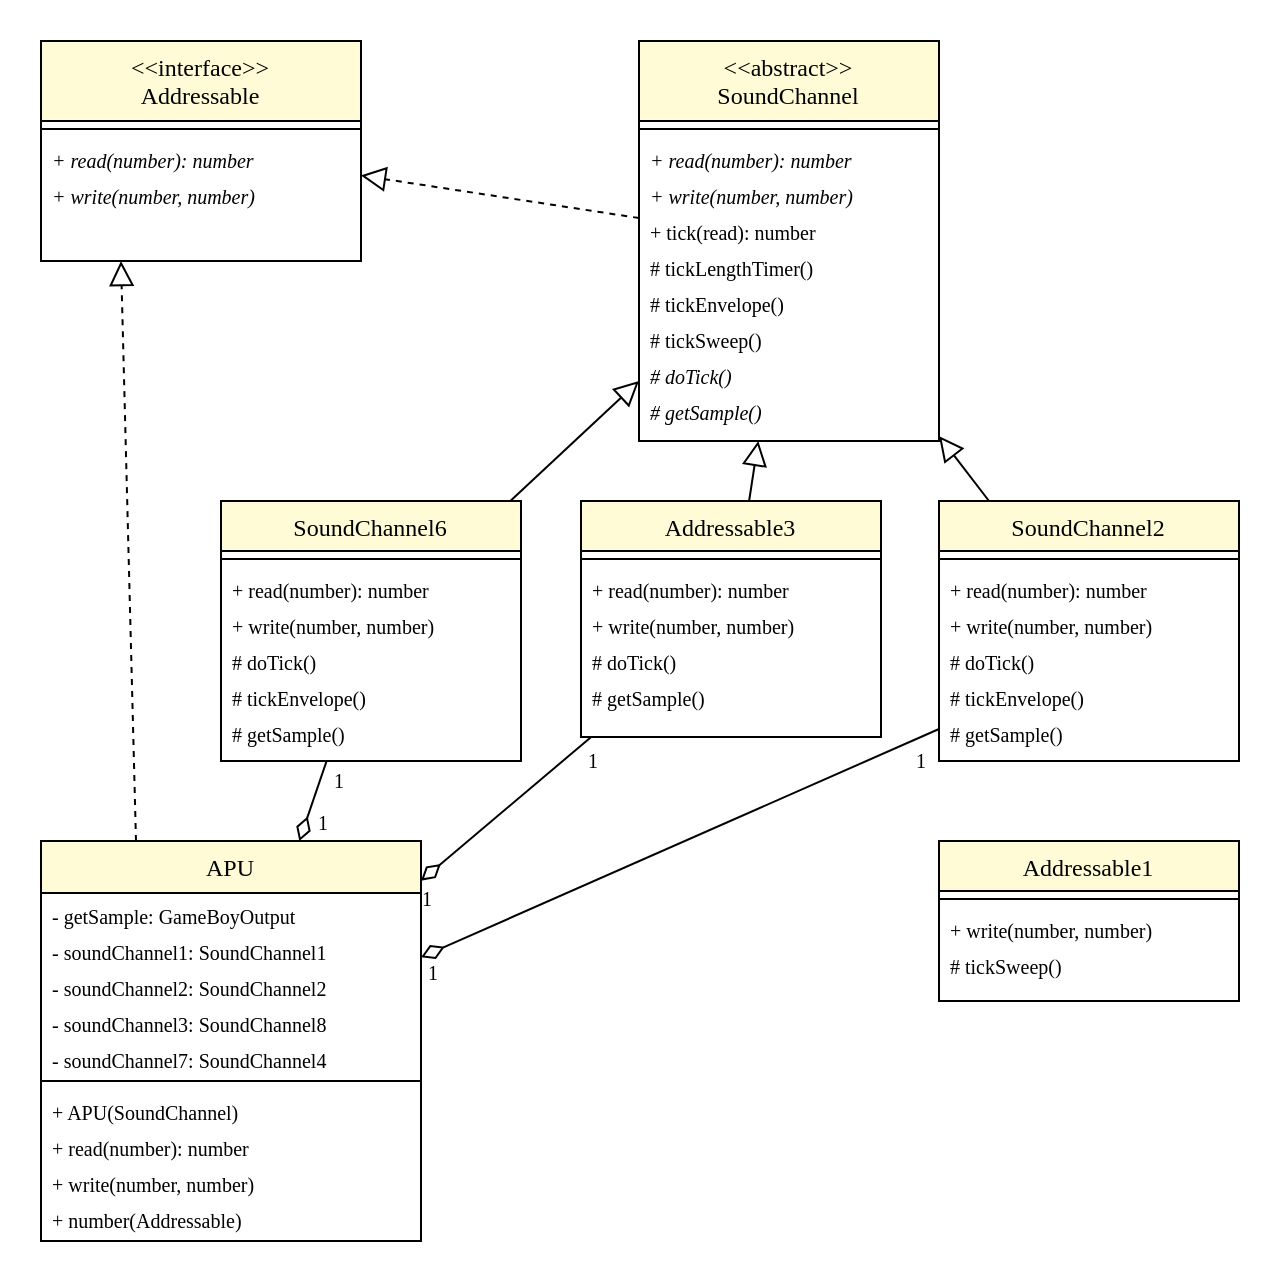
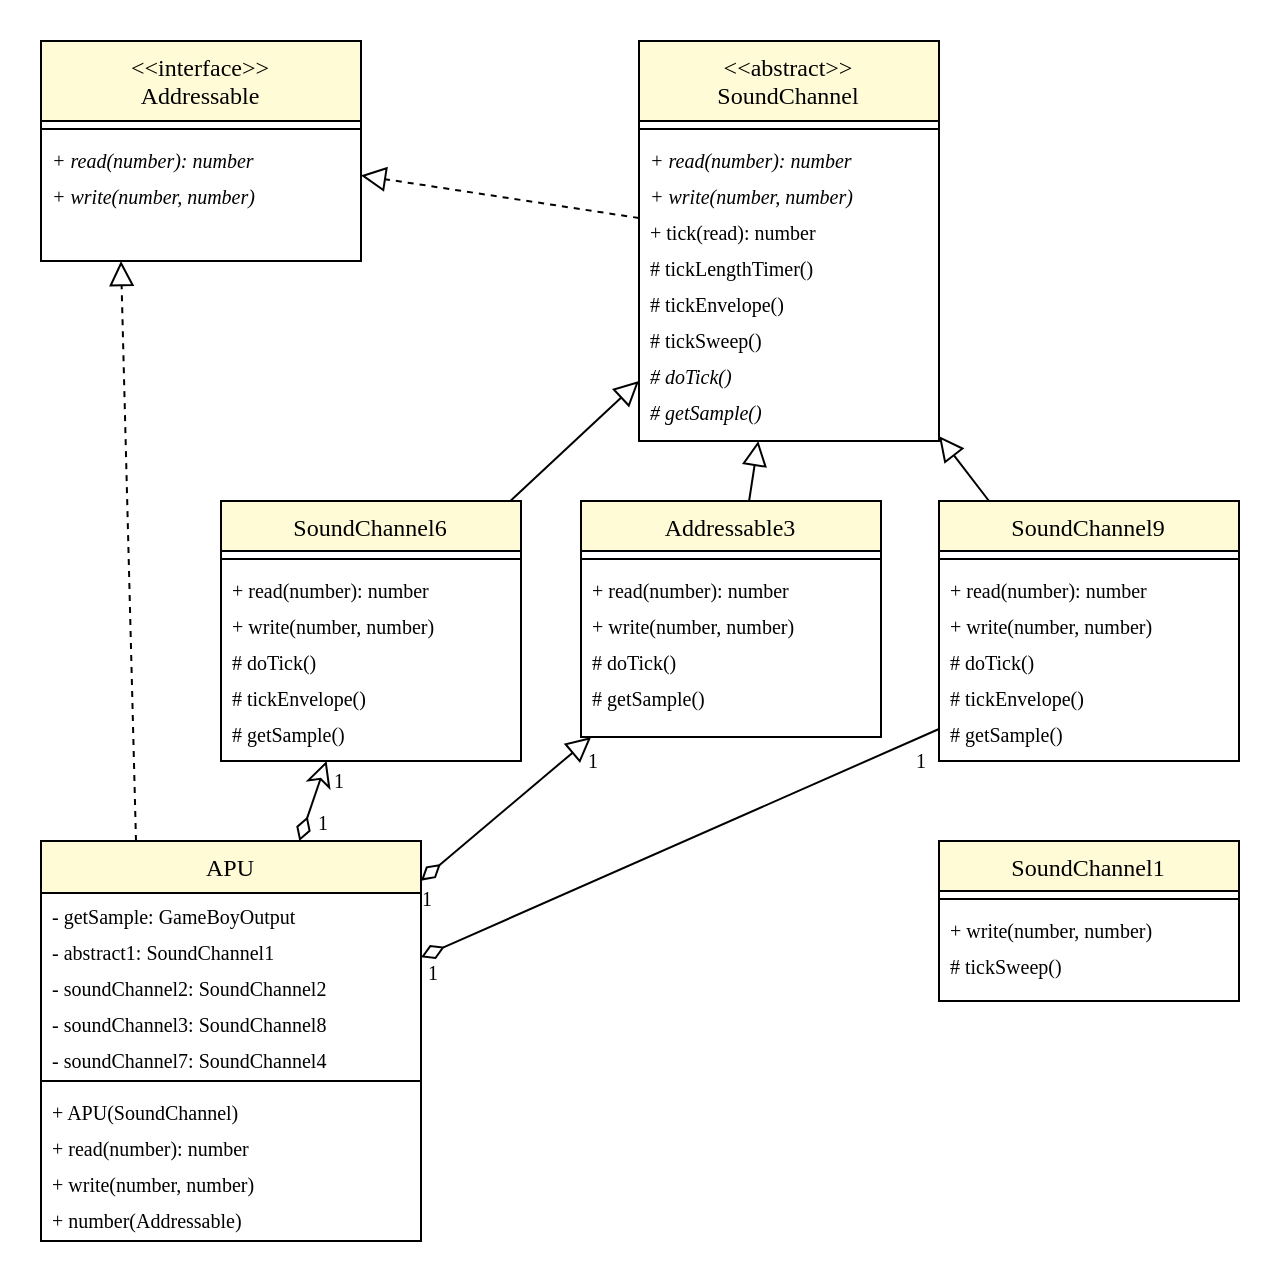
(1088, 528) -> (1088, 528)
(579, 747) -> (572, 753)
(322, 773) -> (320, 781)
(1088, 868) -> (1088, 868)
(207, 953) -> (187, 953)
